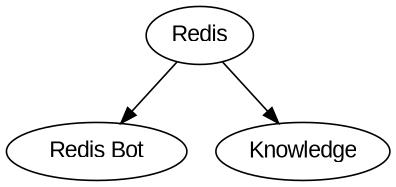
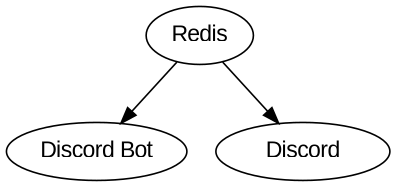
(97, 151) -> (97, 151)
(303, 151) -> (303, 151)
